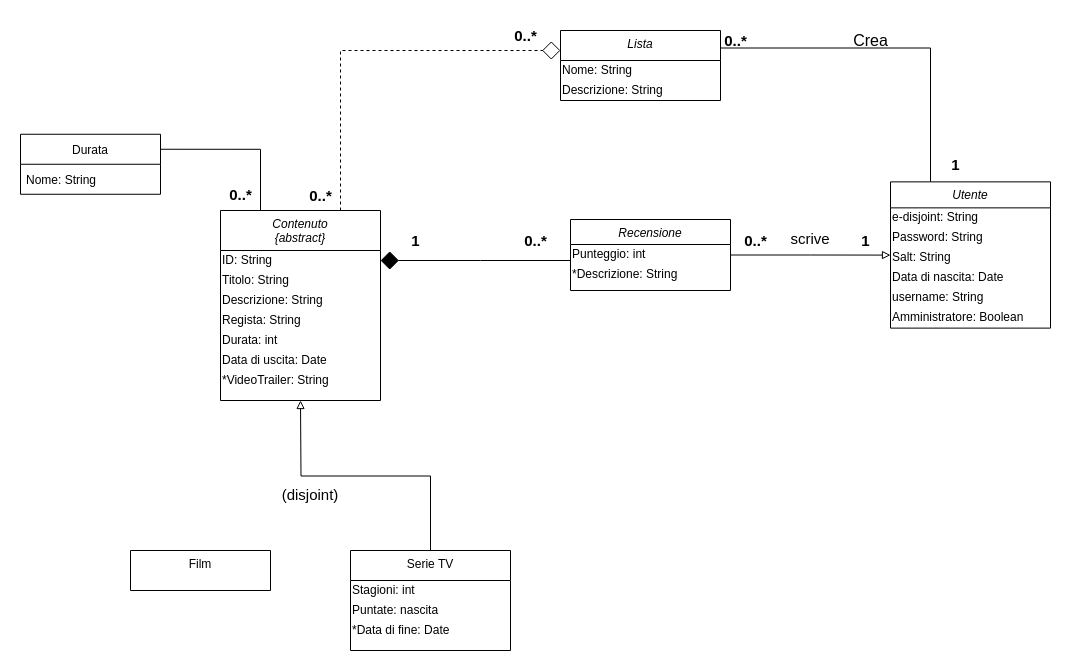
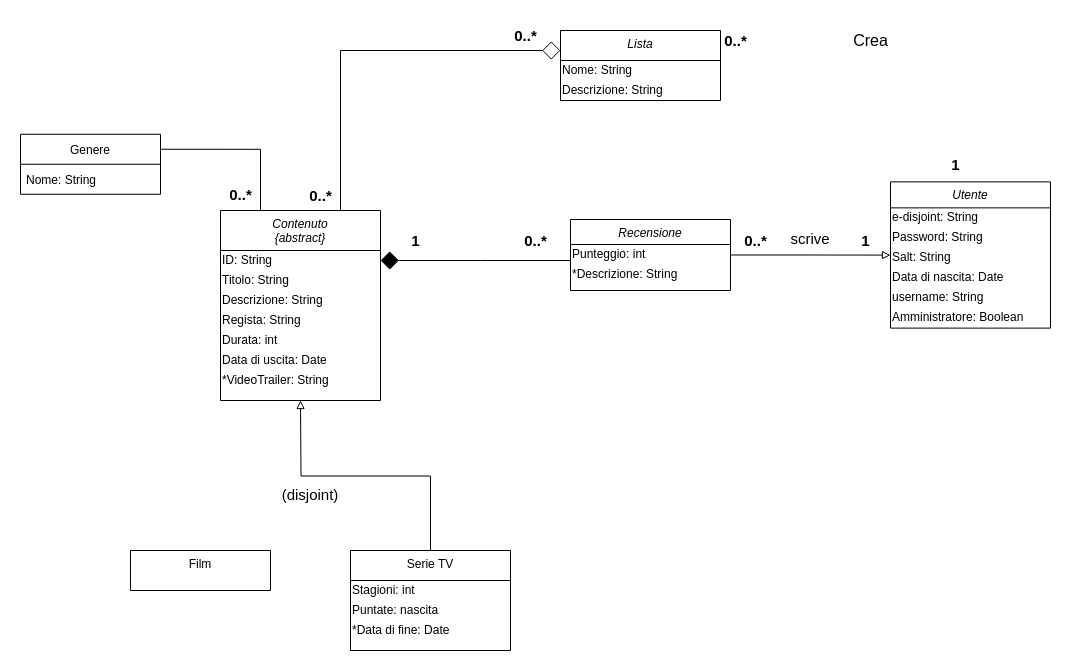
(892, 48) -> none
(362, 51) -> (362, 51)
(90, 150) -> (90, 150)
